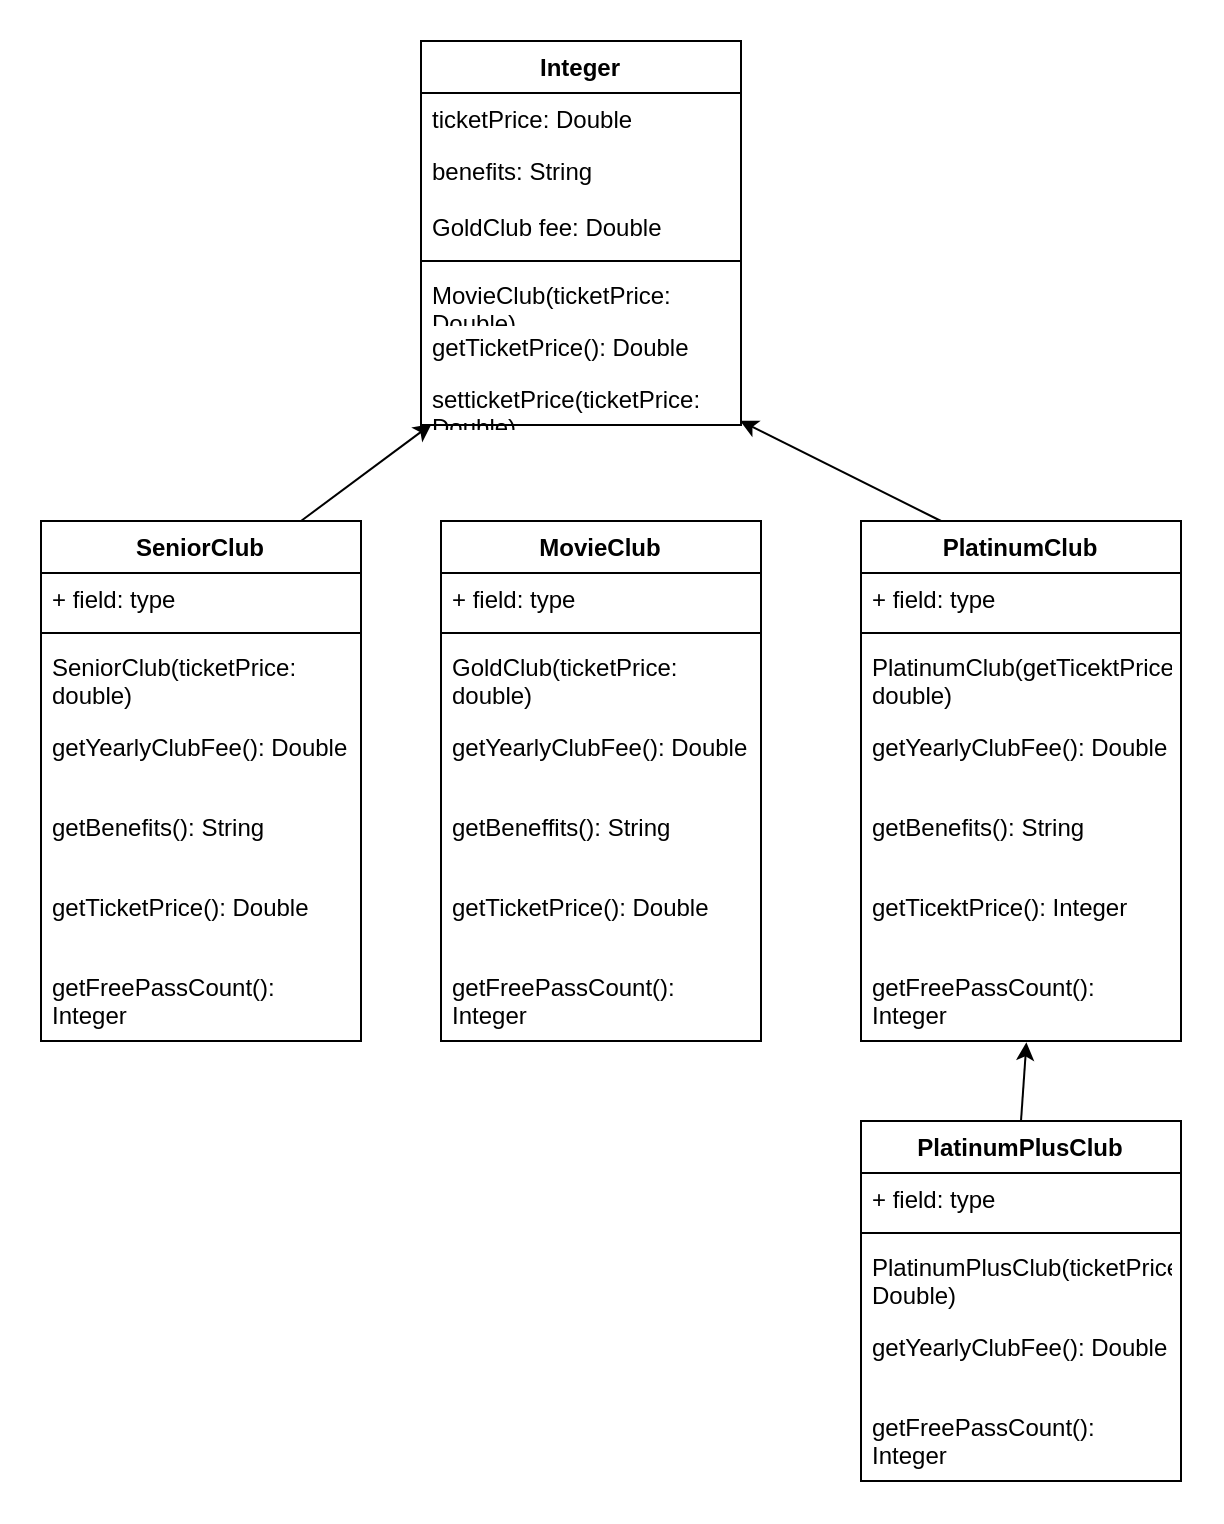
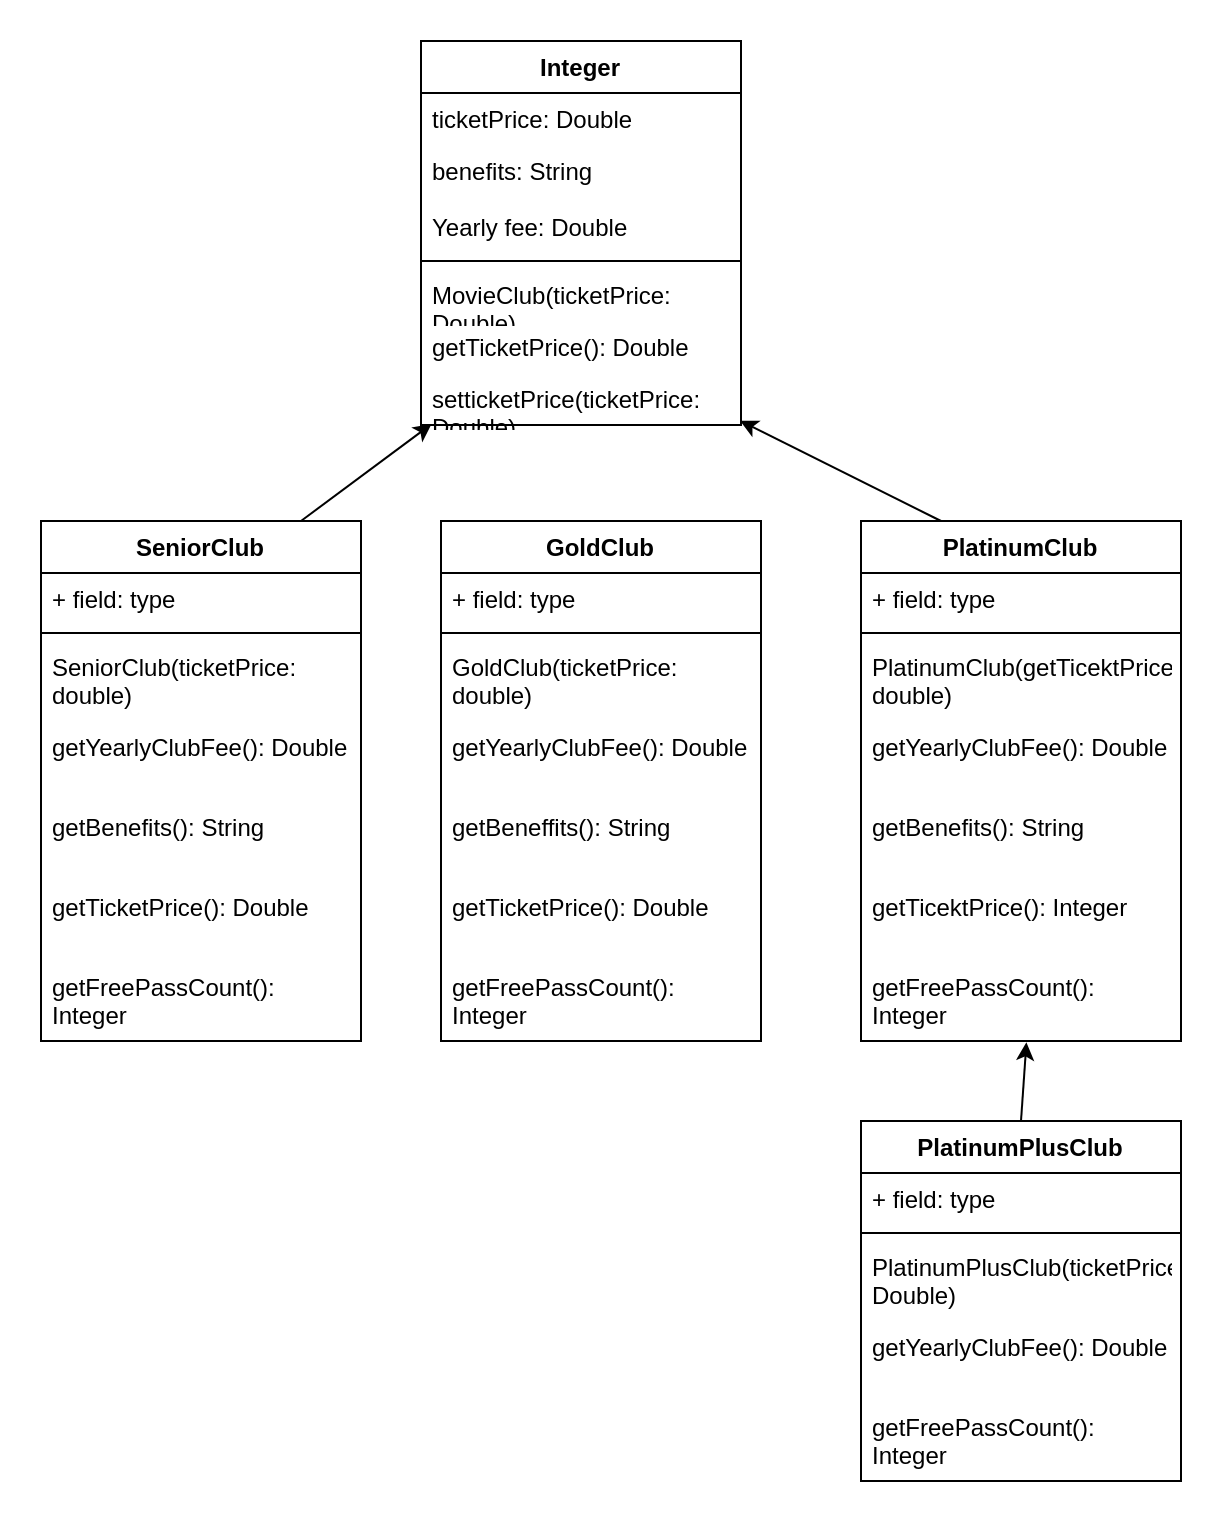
(549, 229) -> (538, 229)
(601, 549) -> (601, 549)
